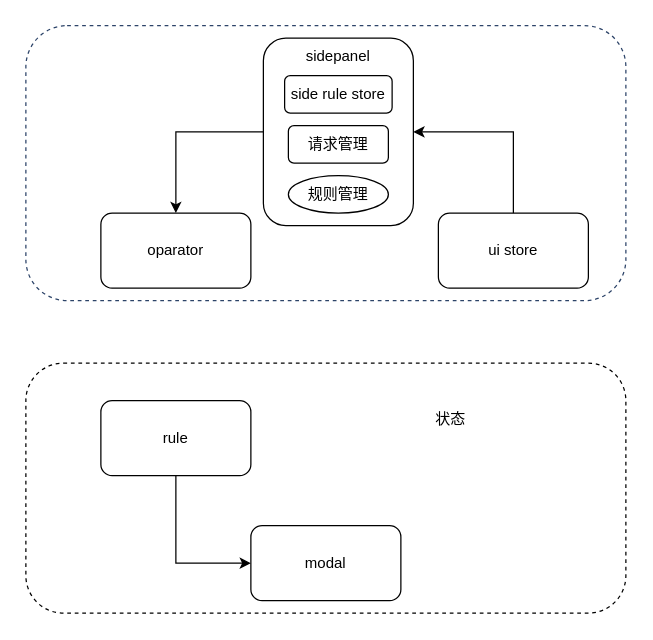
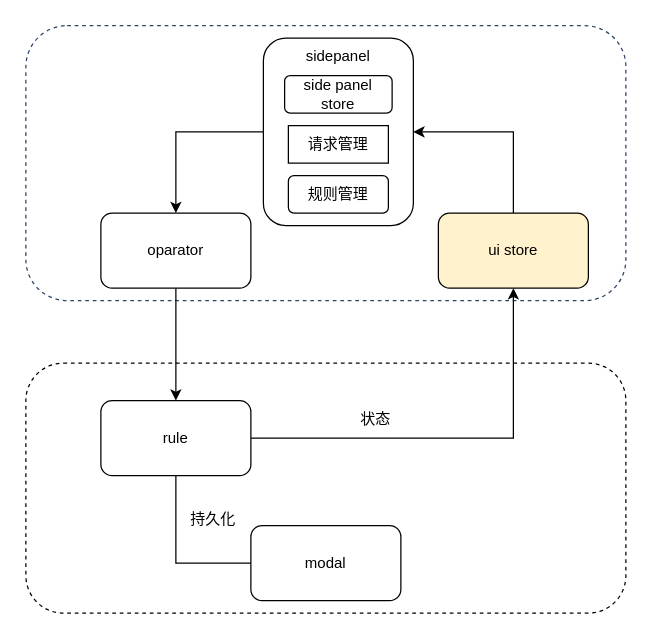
(338, 94) -> (338, 94)
(338, 144) -> (338, 144)
(338, 194) -> (338, 194)
(513, 251) -> (513, 251)
none -> (176, 340)
(451, 419) -> (376, 419)
none -> (453, 438)
none -> (213, 519)
(241, 563) -> (244, 563)
